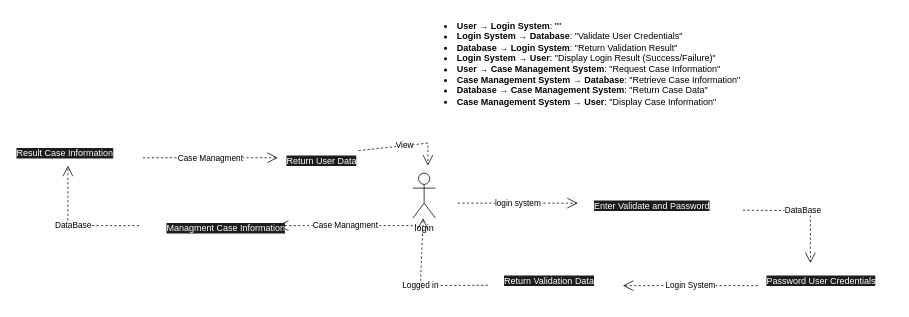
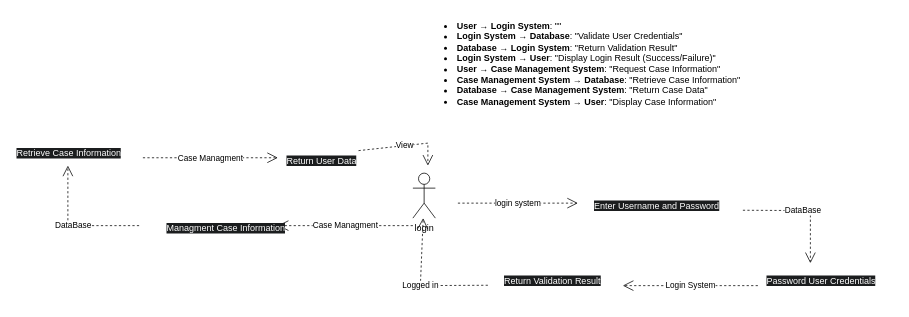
(70, 154) -> (75, 154)
(657, 206) -> (659, 206)
(554, 281) -> (558, 281)
